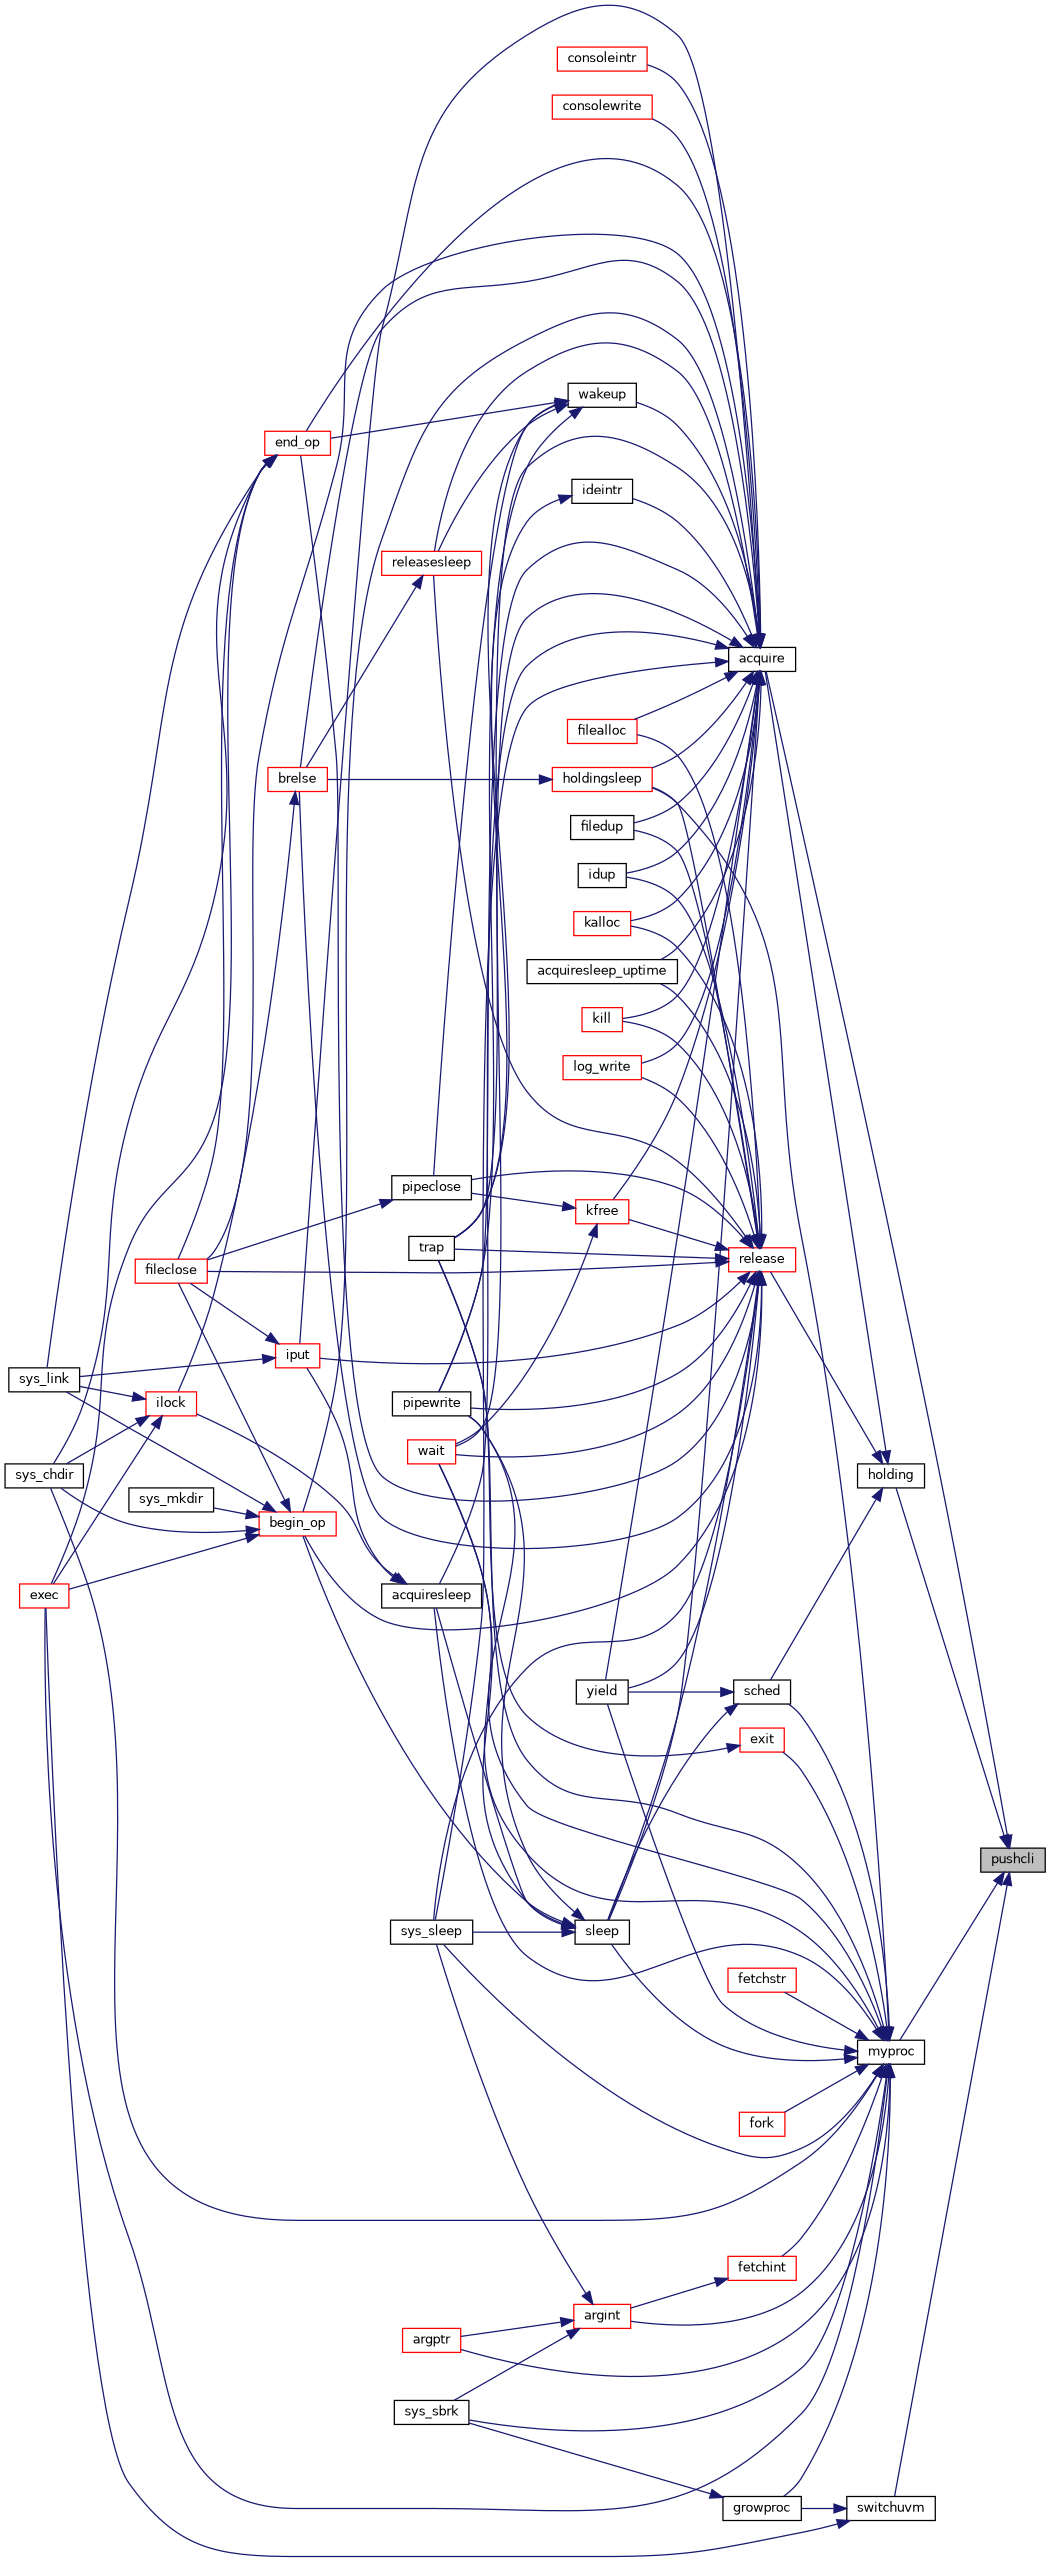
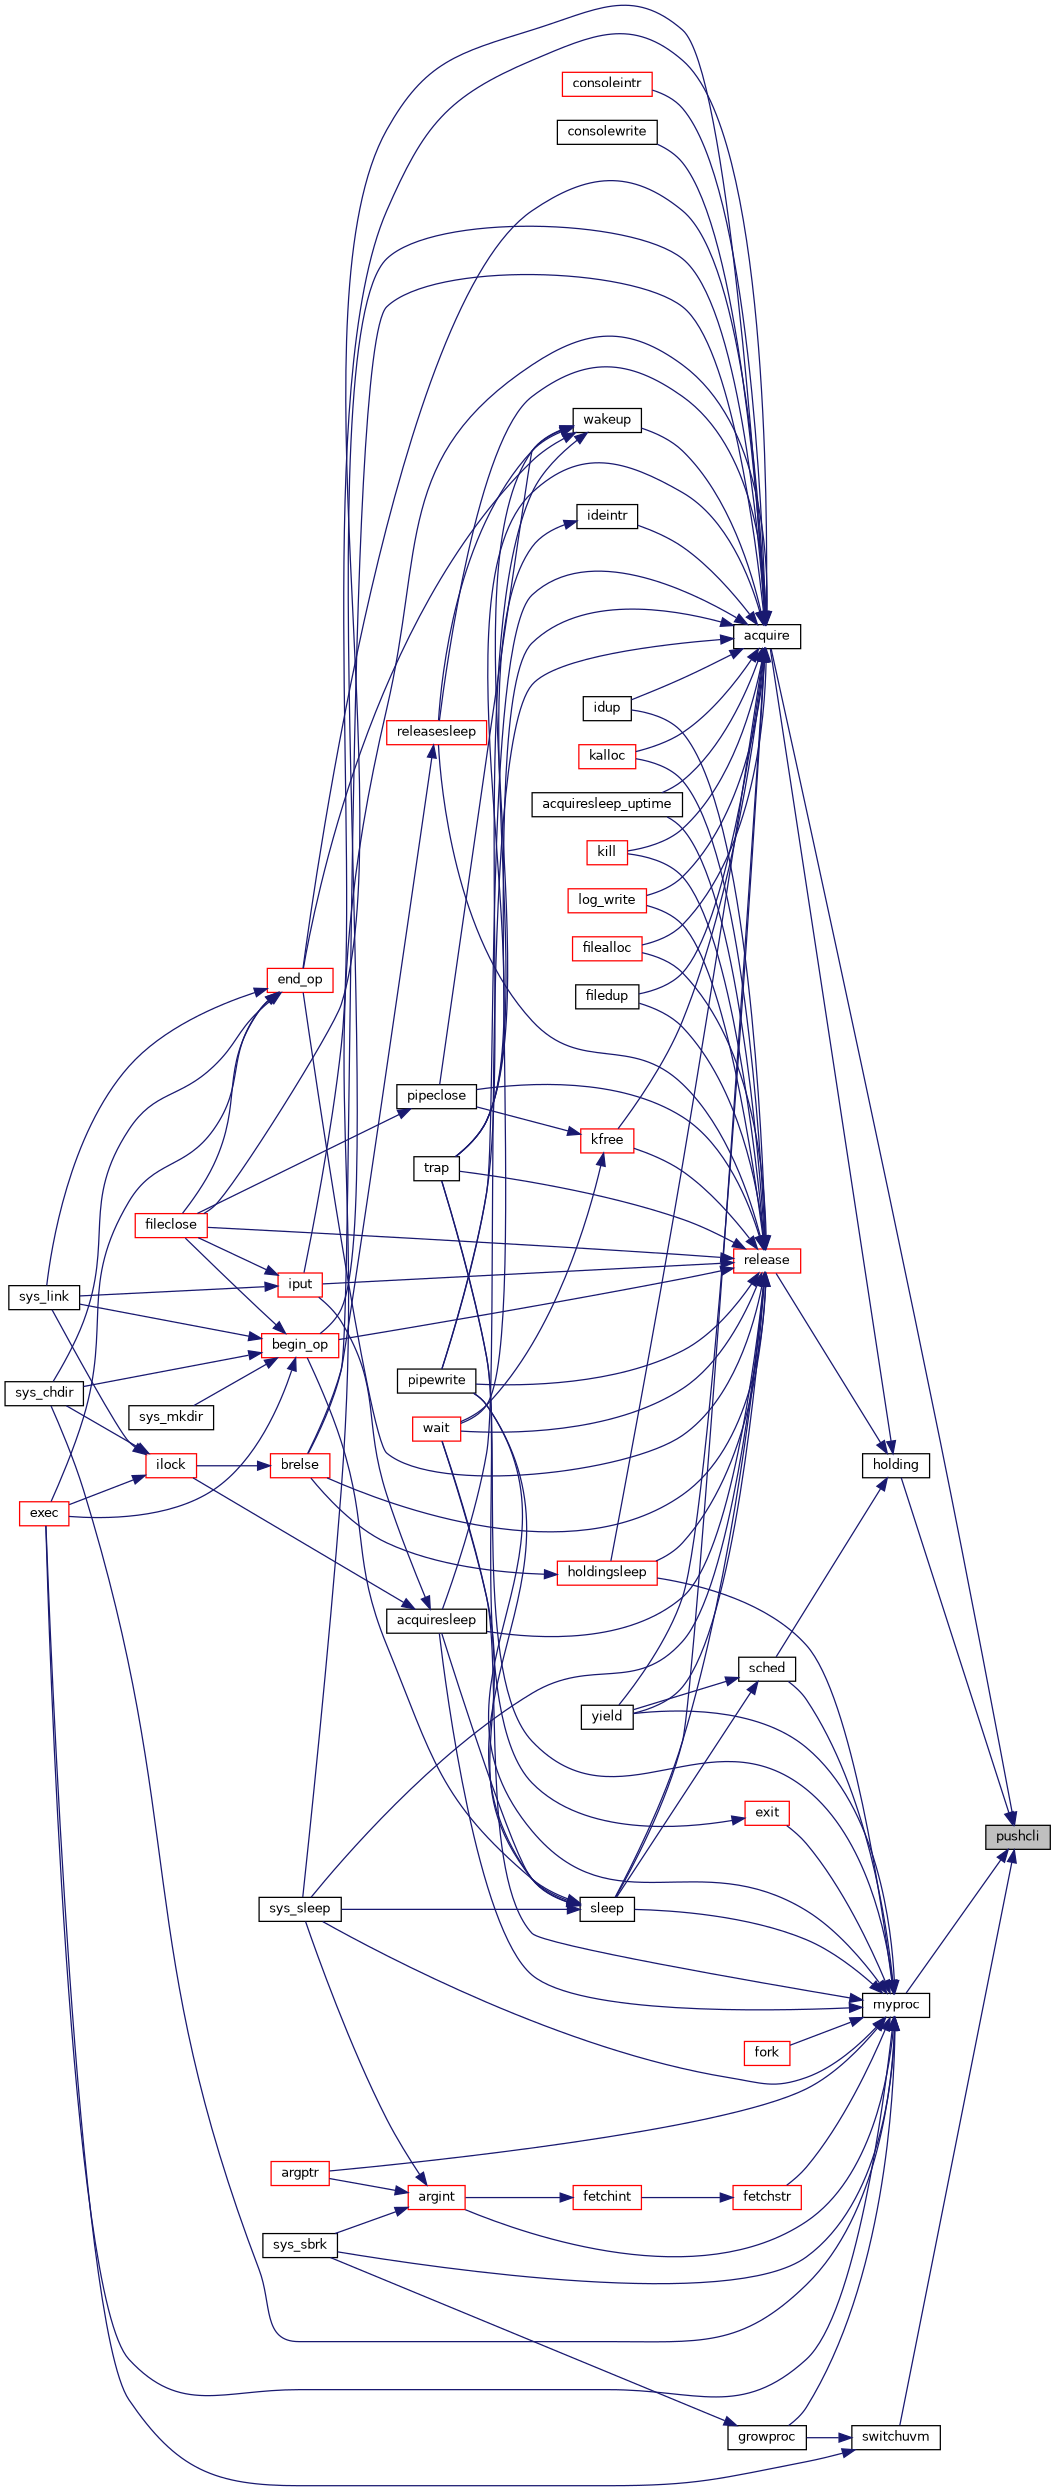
(602, 107) -> (607, 132)
none -> (712, 1545)
(842, 2173) -> (681, 2198)
